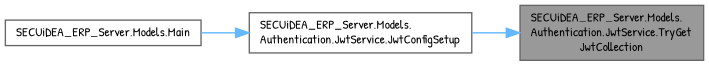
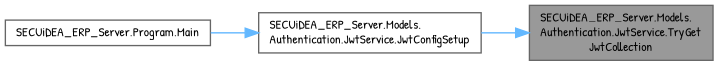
(103, 33) -> (108, 33)
